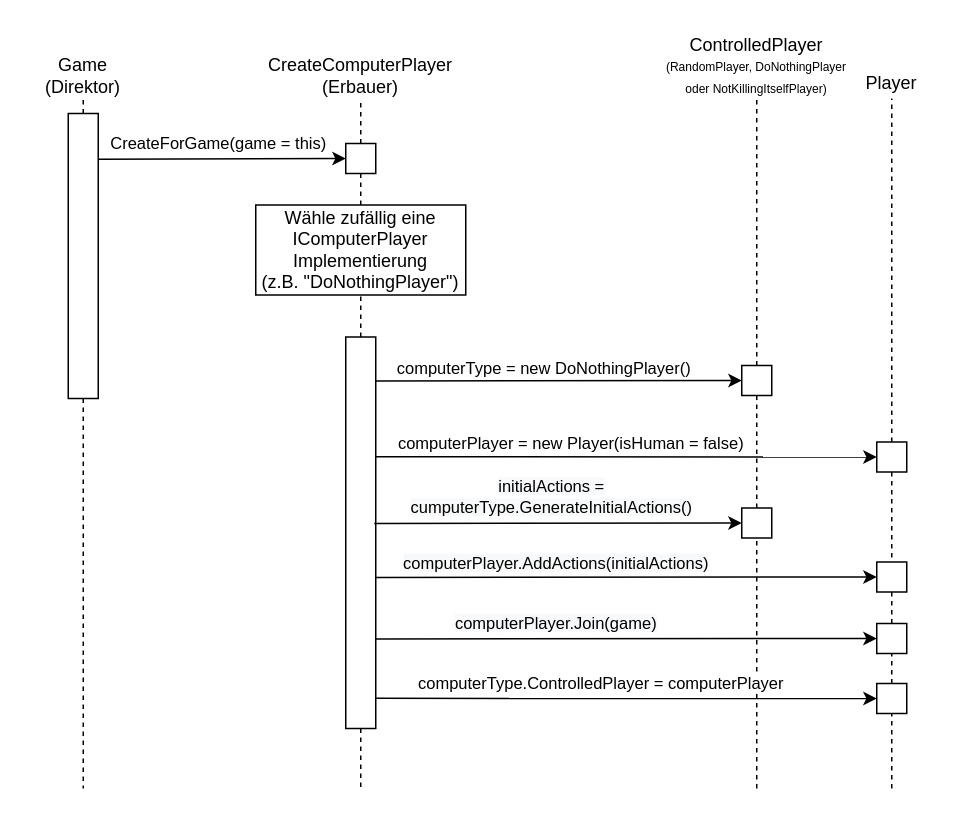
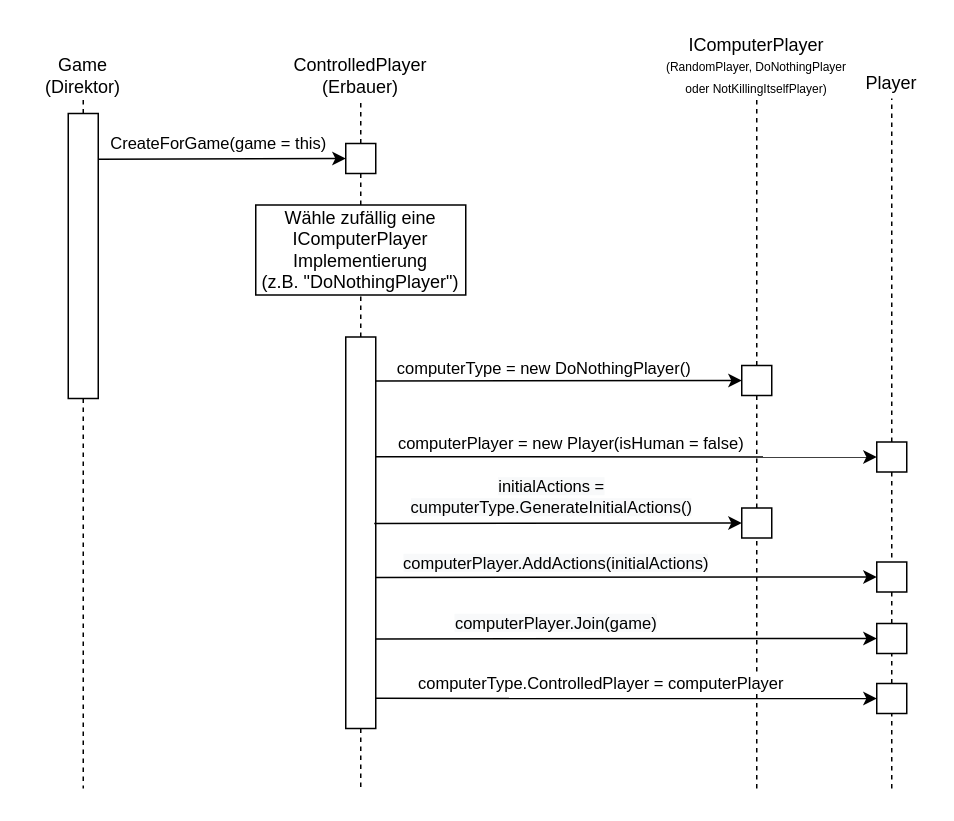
(757, 46) -> (757, 46)
(361, 76) -> (361, 76)
